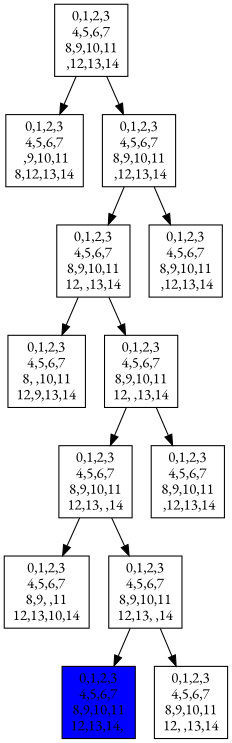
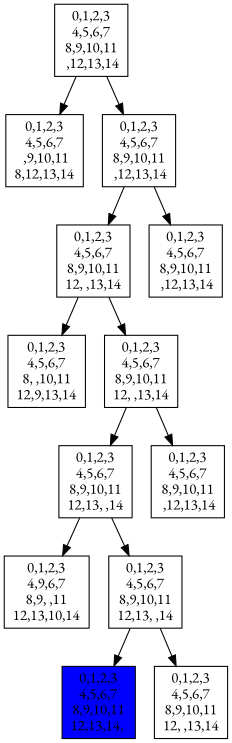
(47, 592) -> (47, 592)
